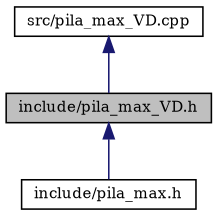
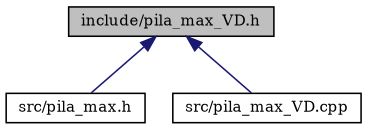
(109, 73) -> (225, 70)
(109, 194) -> (76, 108)
